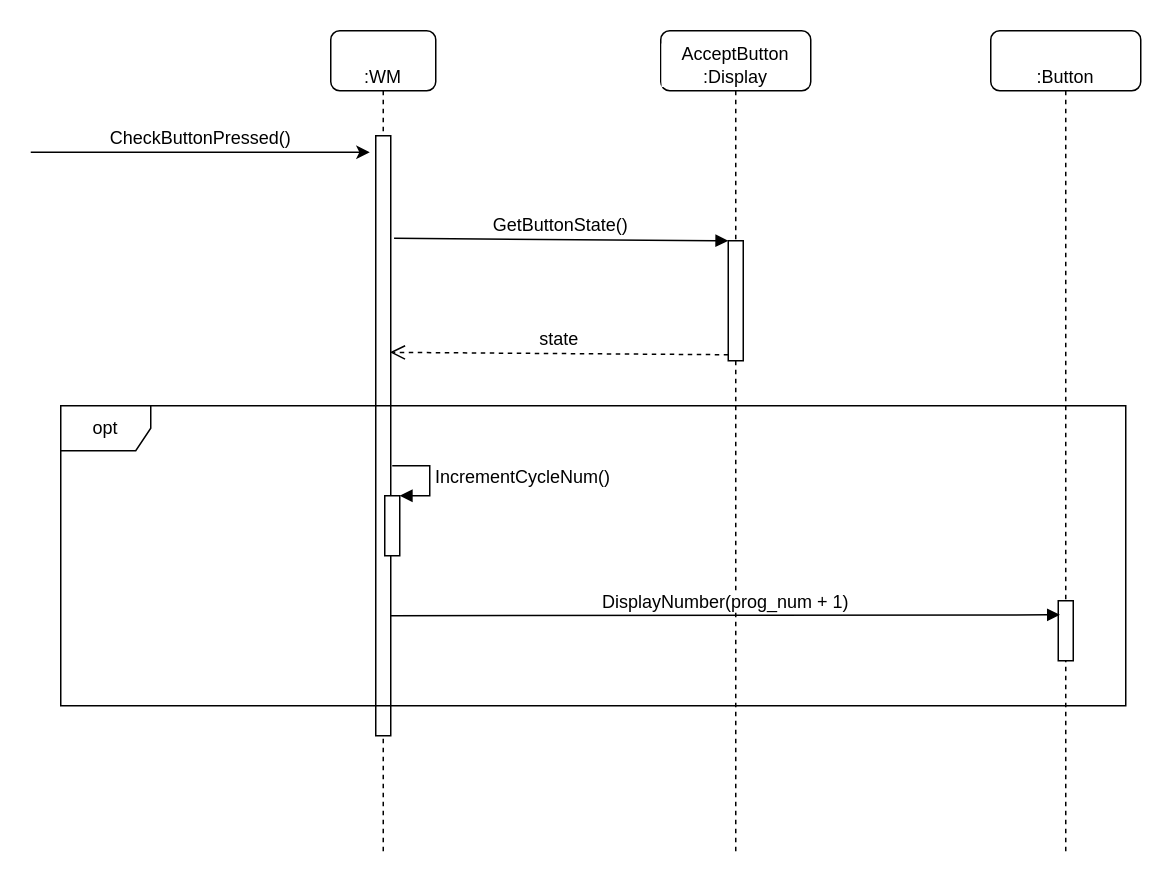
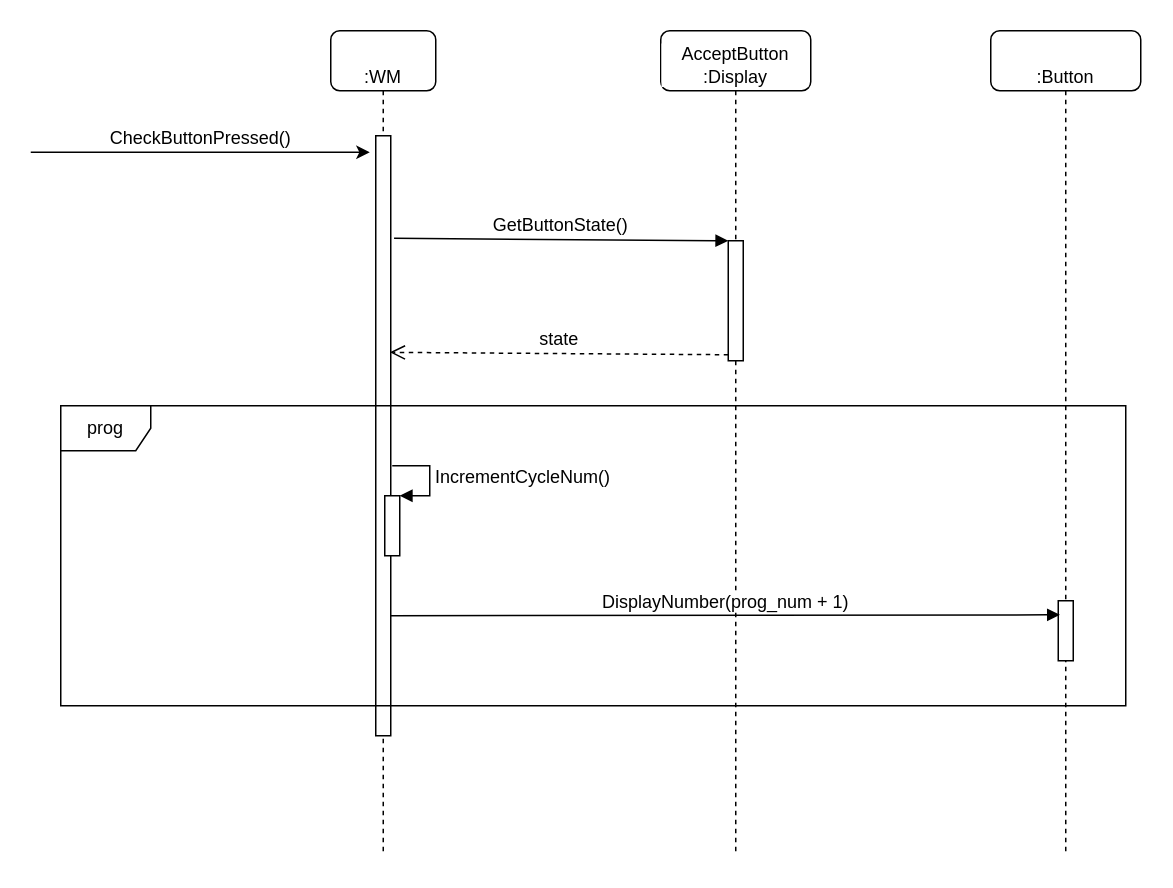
(106, 428) -> (106, 428)
